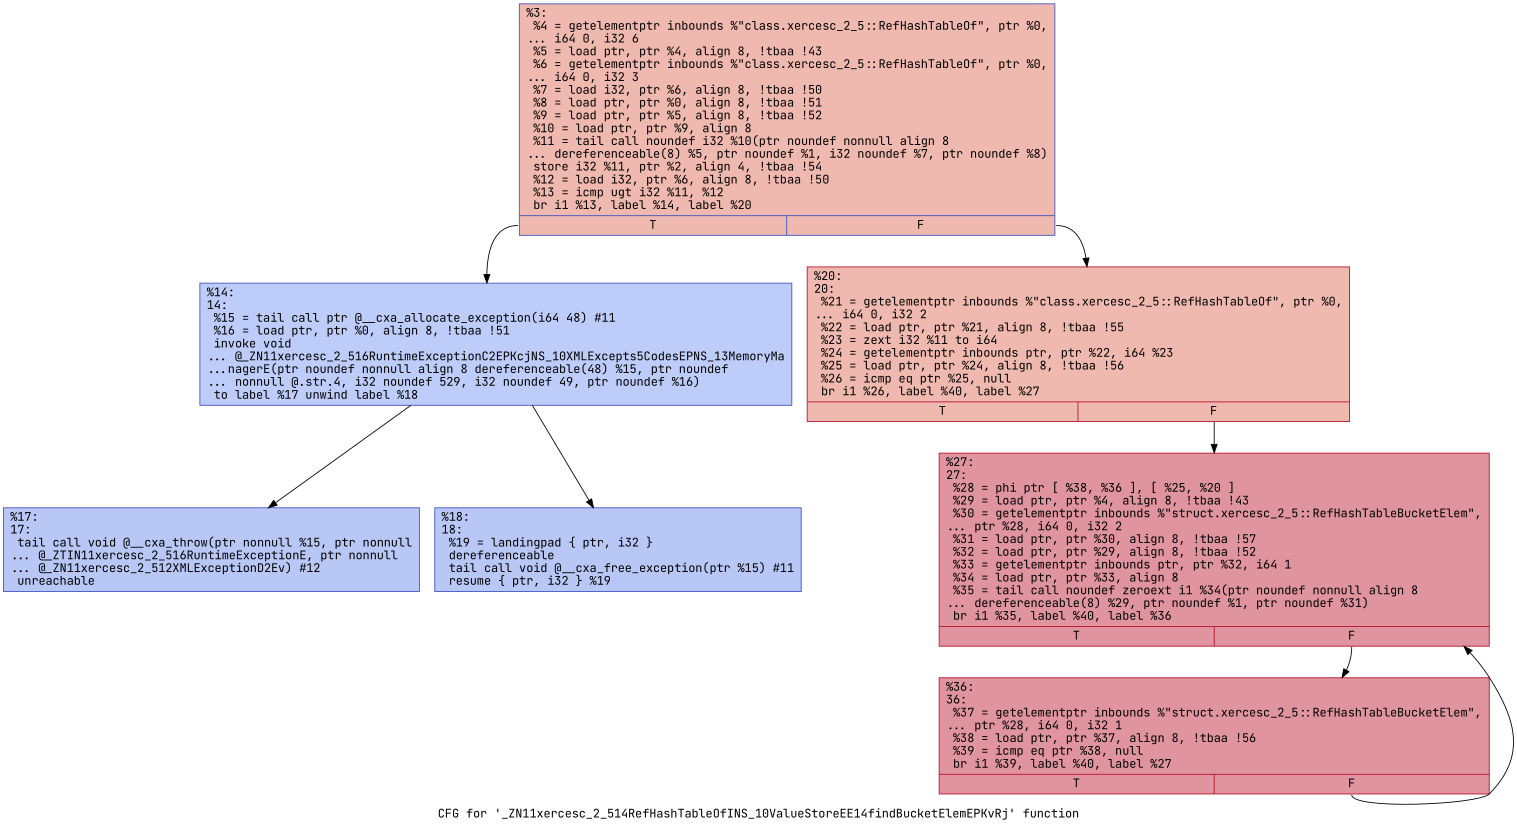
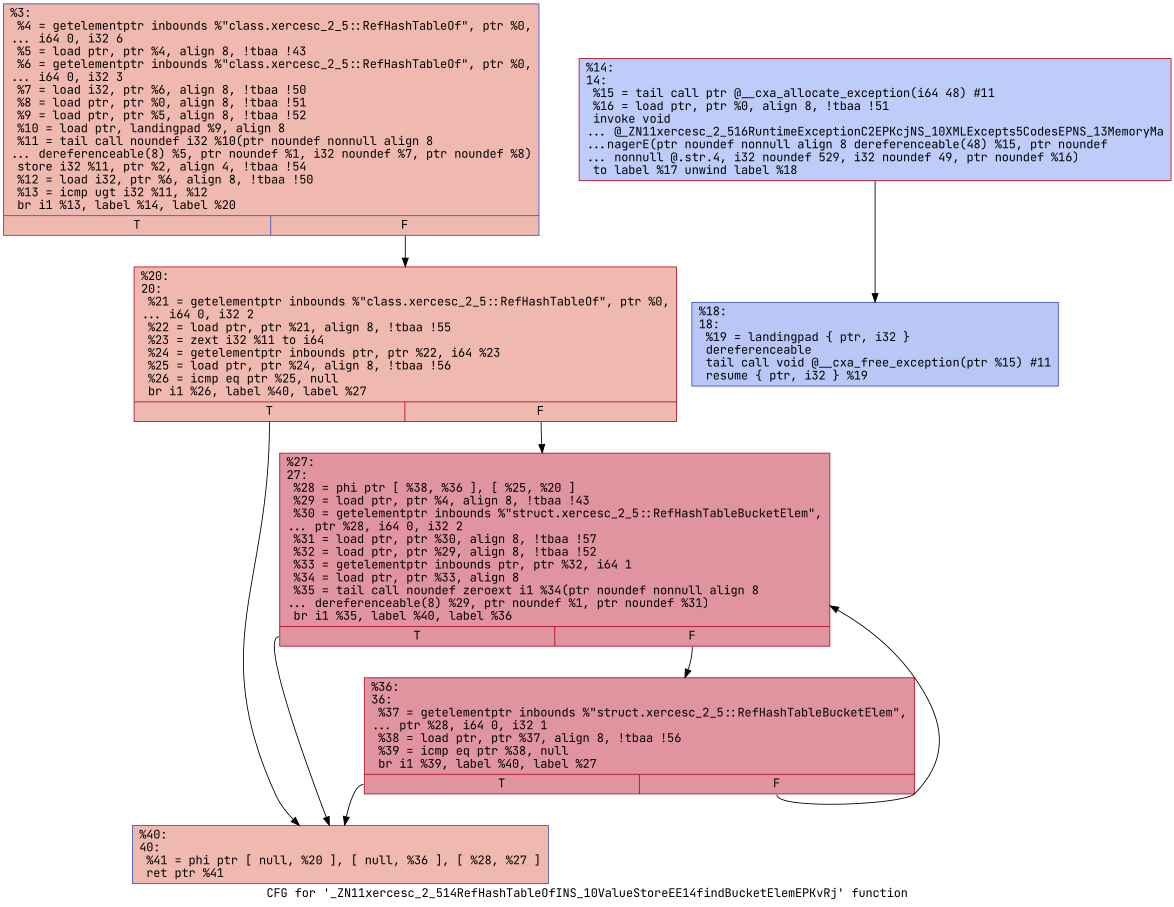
(639, 129) -> (148, 129)
(493, 243) -> none
(496, 344) -> (875, 120)
(211, 550) -> none
none -> (340, 855)
